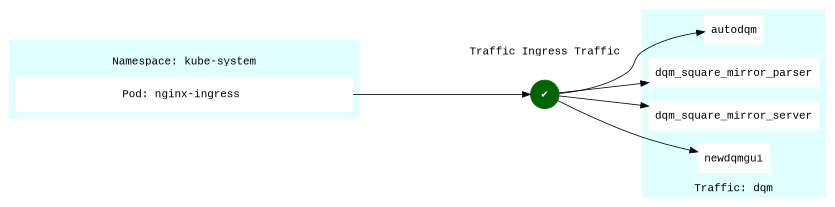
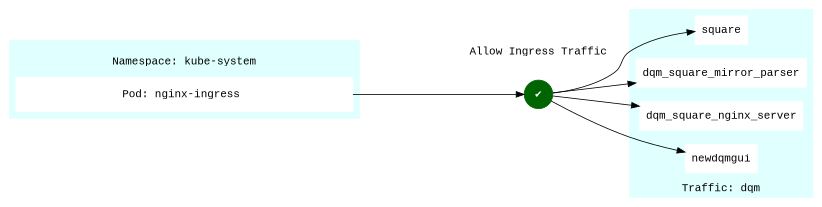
(734, 30) -> (721, 30)
(545, 52) -> (538, 52)
(734, 116) -> (721, 116)
